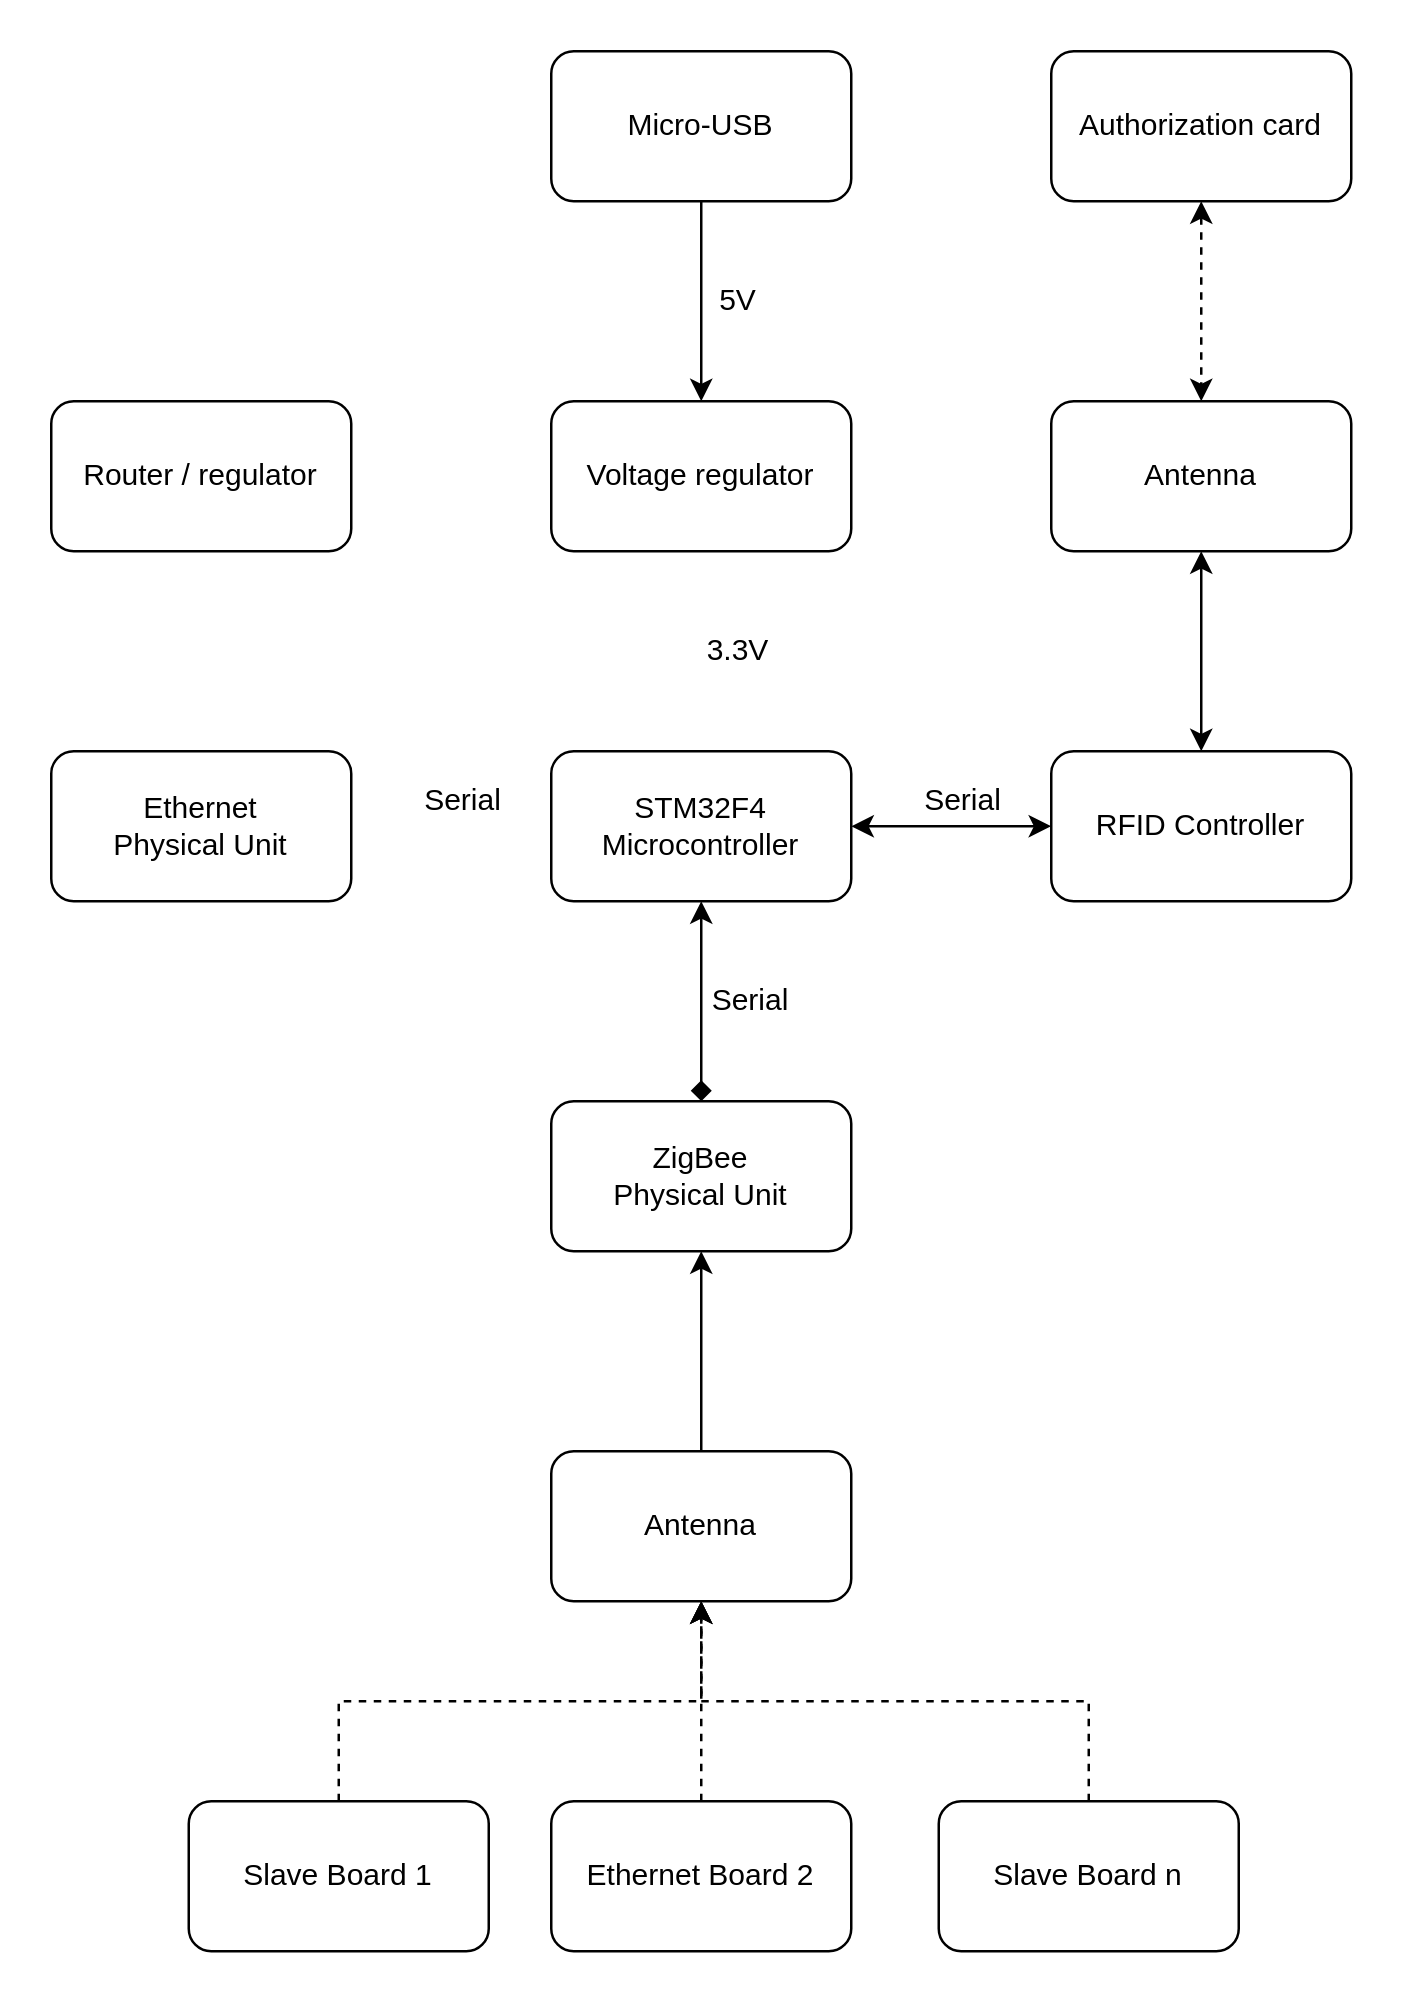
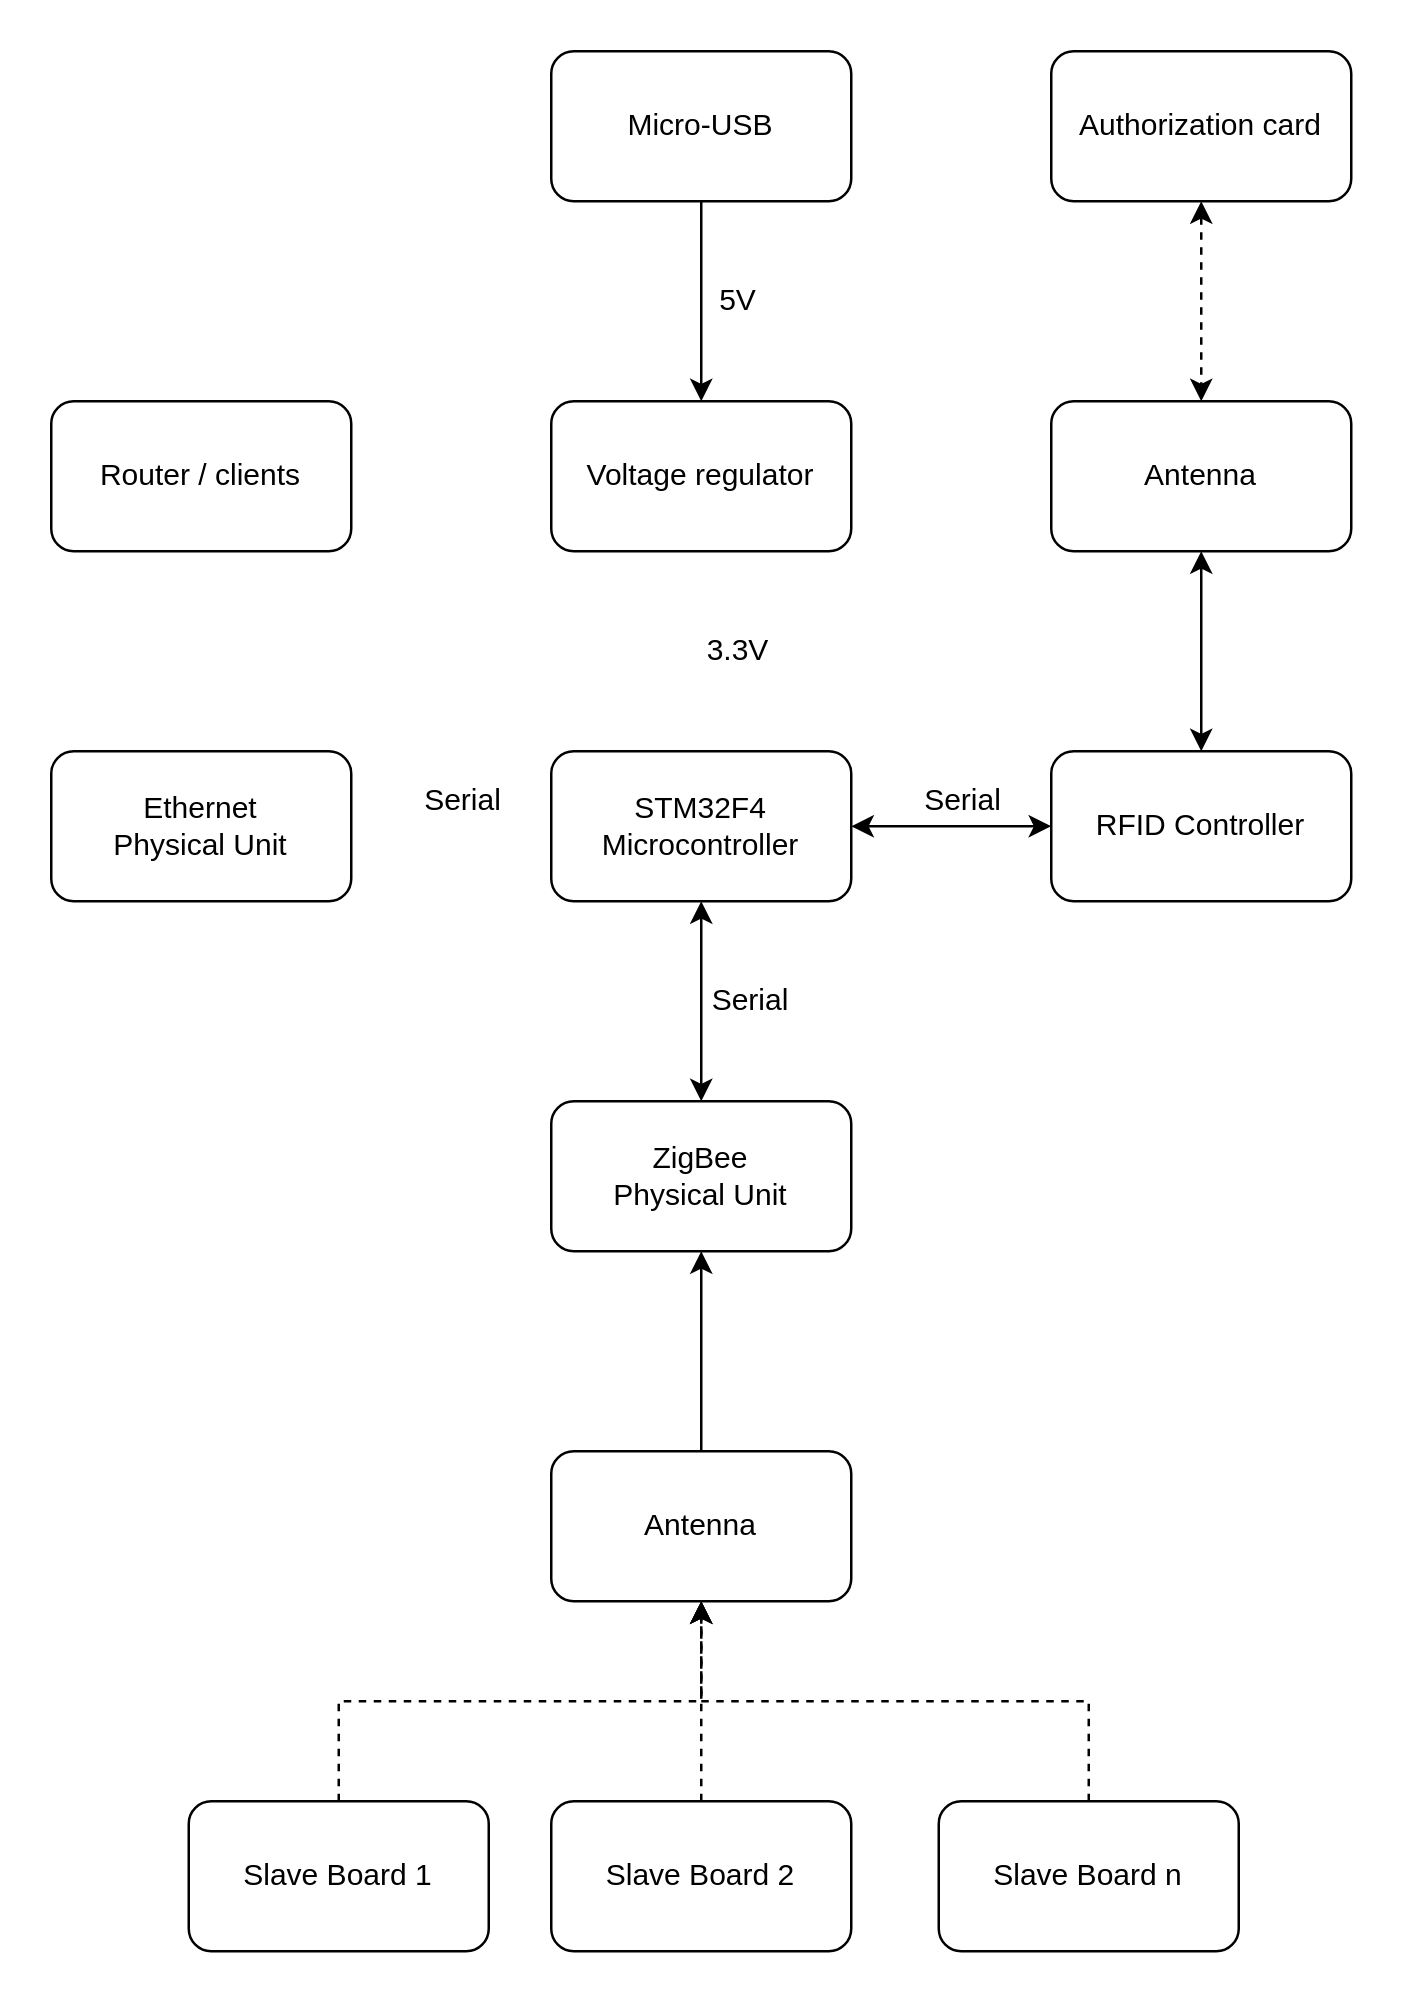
(201, 476) -> (201, 476)
(701, 1081) -> (701, 1082)
(701, 1876) -> (701, 1876)
